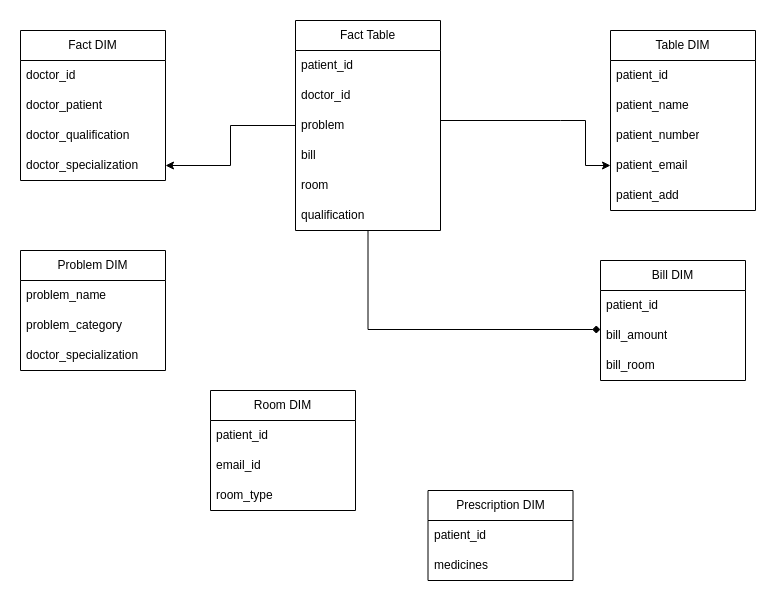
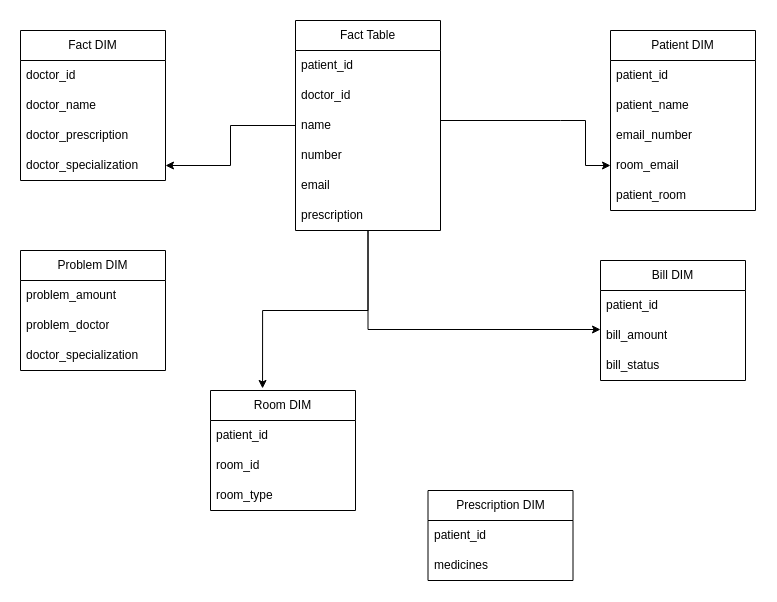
(683, 46) -> (683, 46)
(72, 106) -> (63, 106)
(323, 126) -> (315, 126)
(87, 136) -> (87, 136)
(662, 136) -> (654, 136)
(310, 156) -> (322, 156)
(656, 166) -> (647, 166)
(315, 186) -> (315, 186)
(652, 196) -> (655, 196)
(339, 216) -> (339, 216)
(65, 296) -> (72, 296)
none -> (279, 311)
(79, 326) -> (72, 326)
(591, 330) -> (592, 330)
(632, 366) -> (639, 366)
(239, 466) -> (238, 466)
